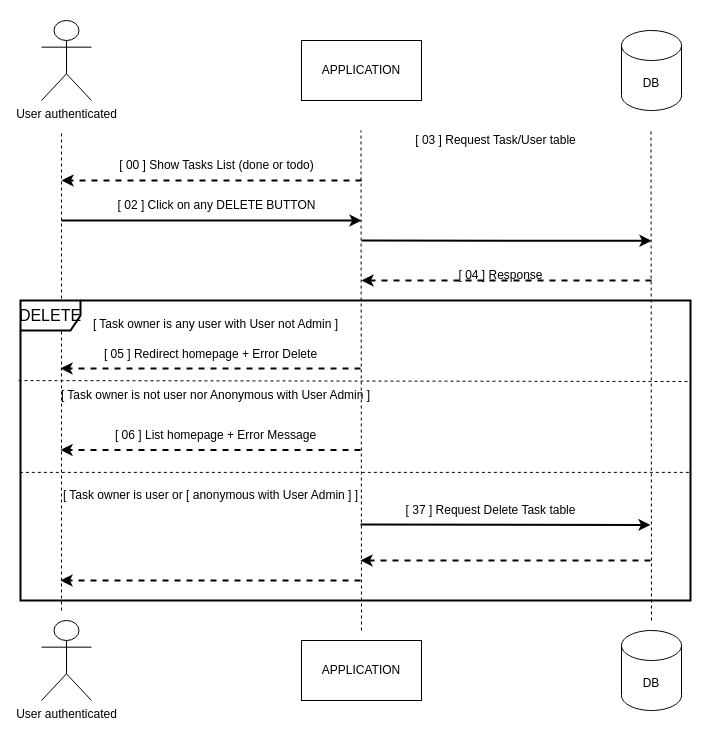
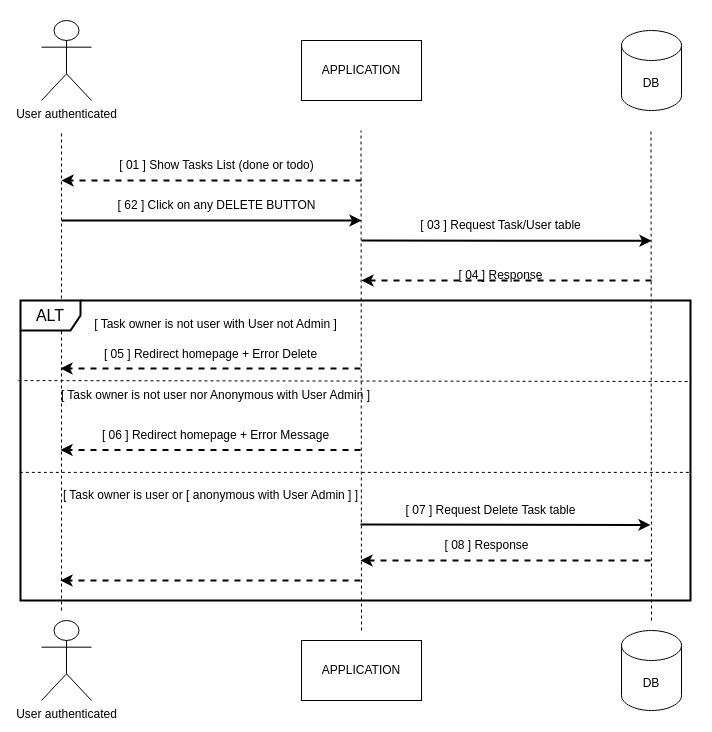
(496, 141) -> (501, 226)
(217, 166) -> (217, 166)
(217, 206) -> (217, 206)
(51, 316) -> (51, 316)
(216, 325) -> (216, 325)
(216, 436) -> (216, 436)
(491, 511) -> (491, 511)
none -> (487, 545)
